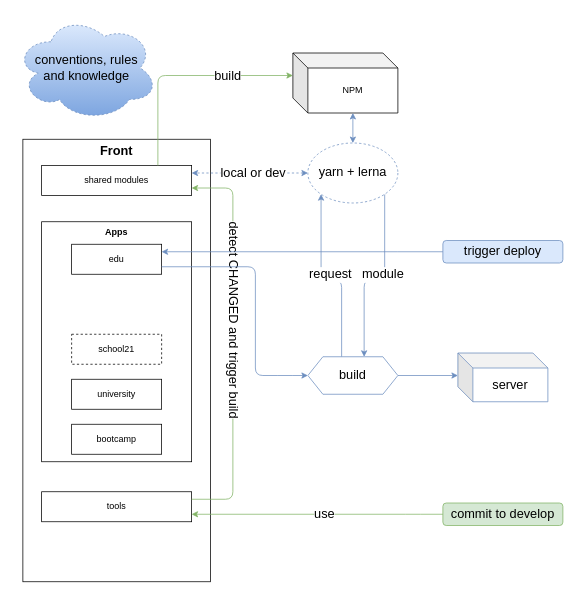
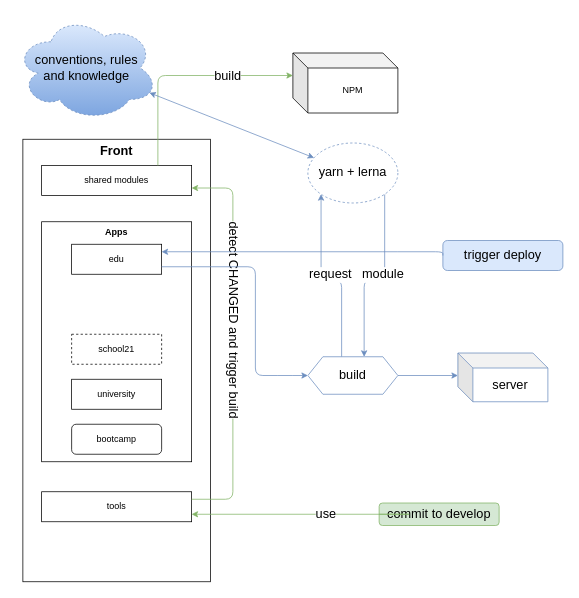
(353, 137) -> (232, 125)
(253, 173) -> none
(503, 252) -> (503, 255)
(117, 439) -> (117, 439)
(503, 514) -> (439, 514)
